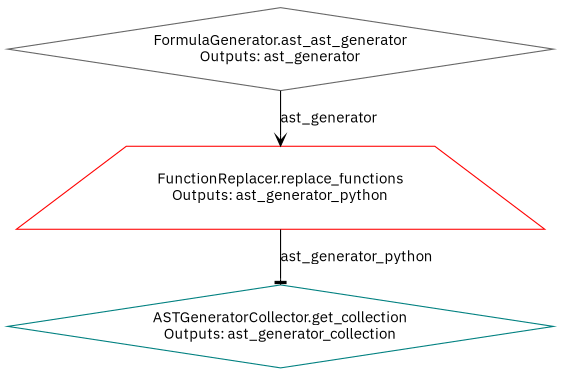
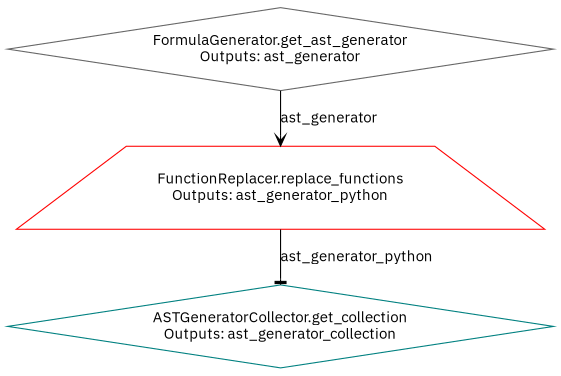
(281, 49) -> (281, 49)
